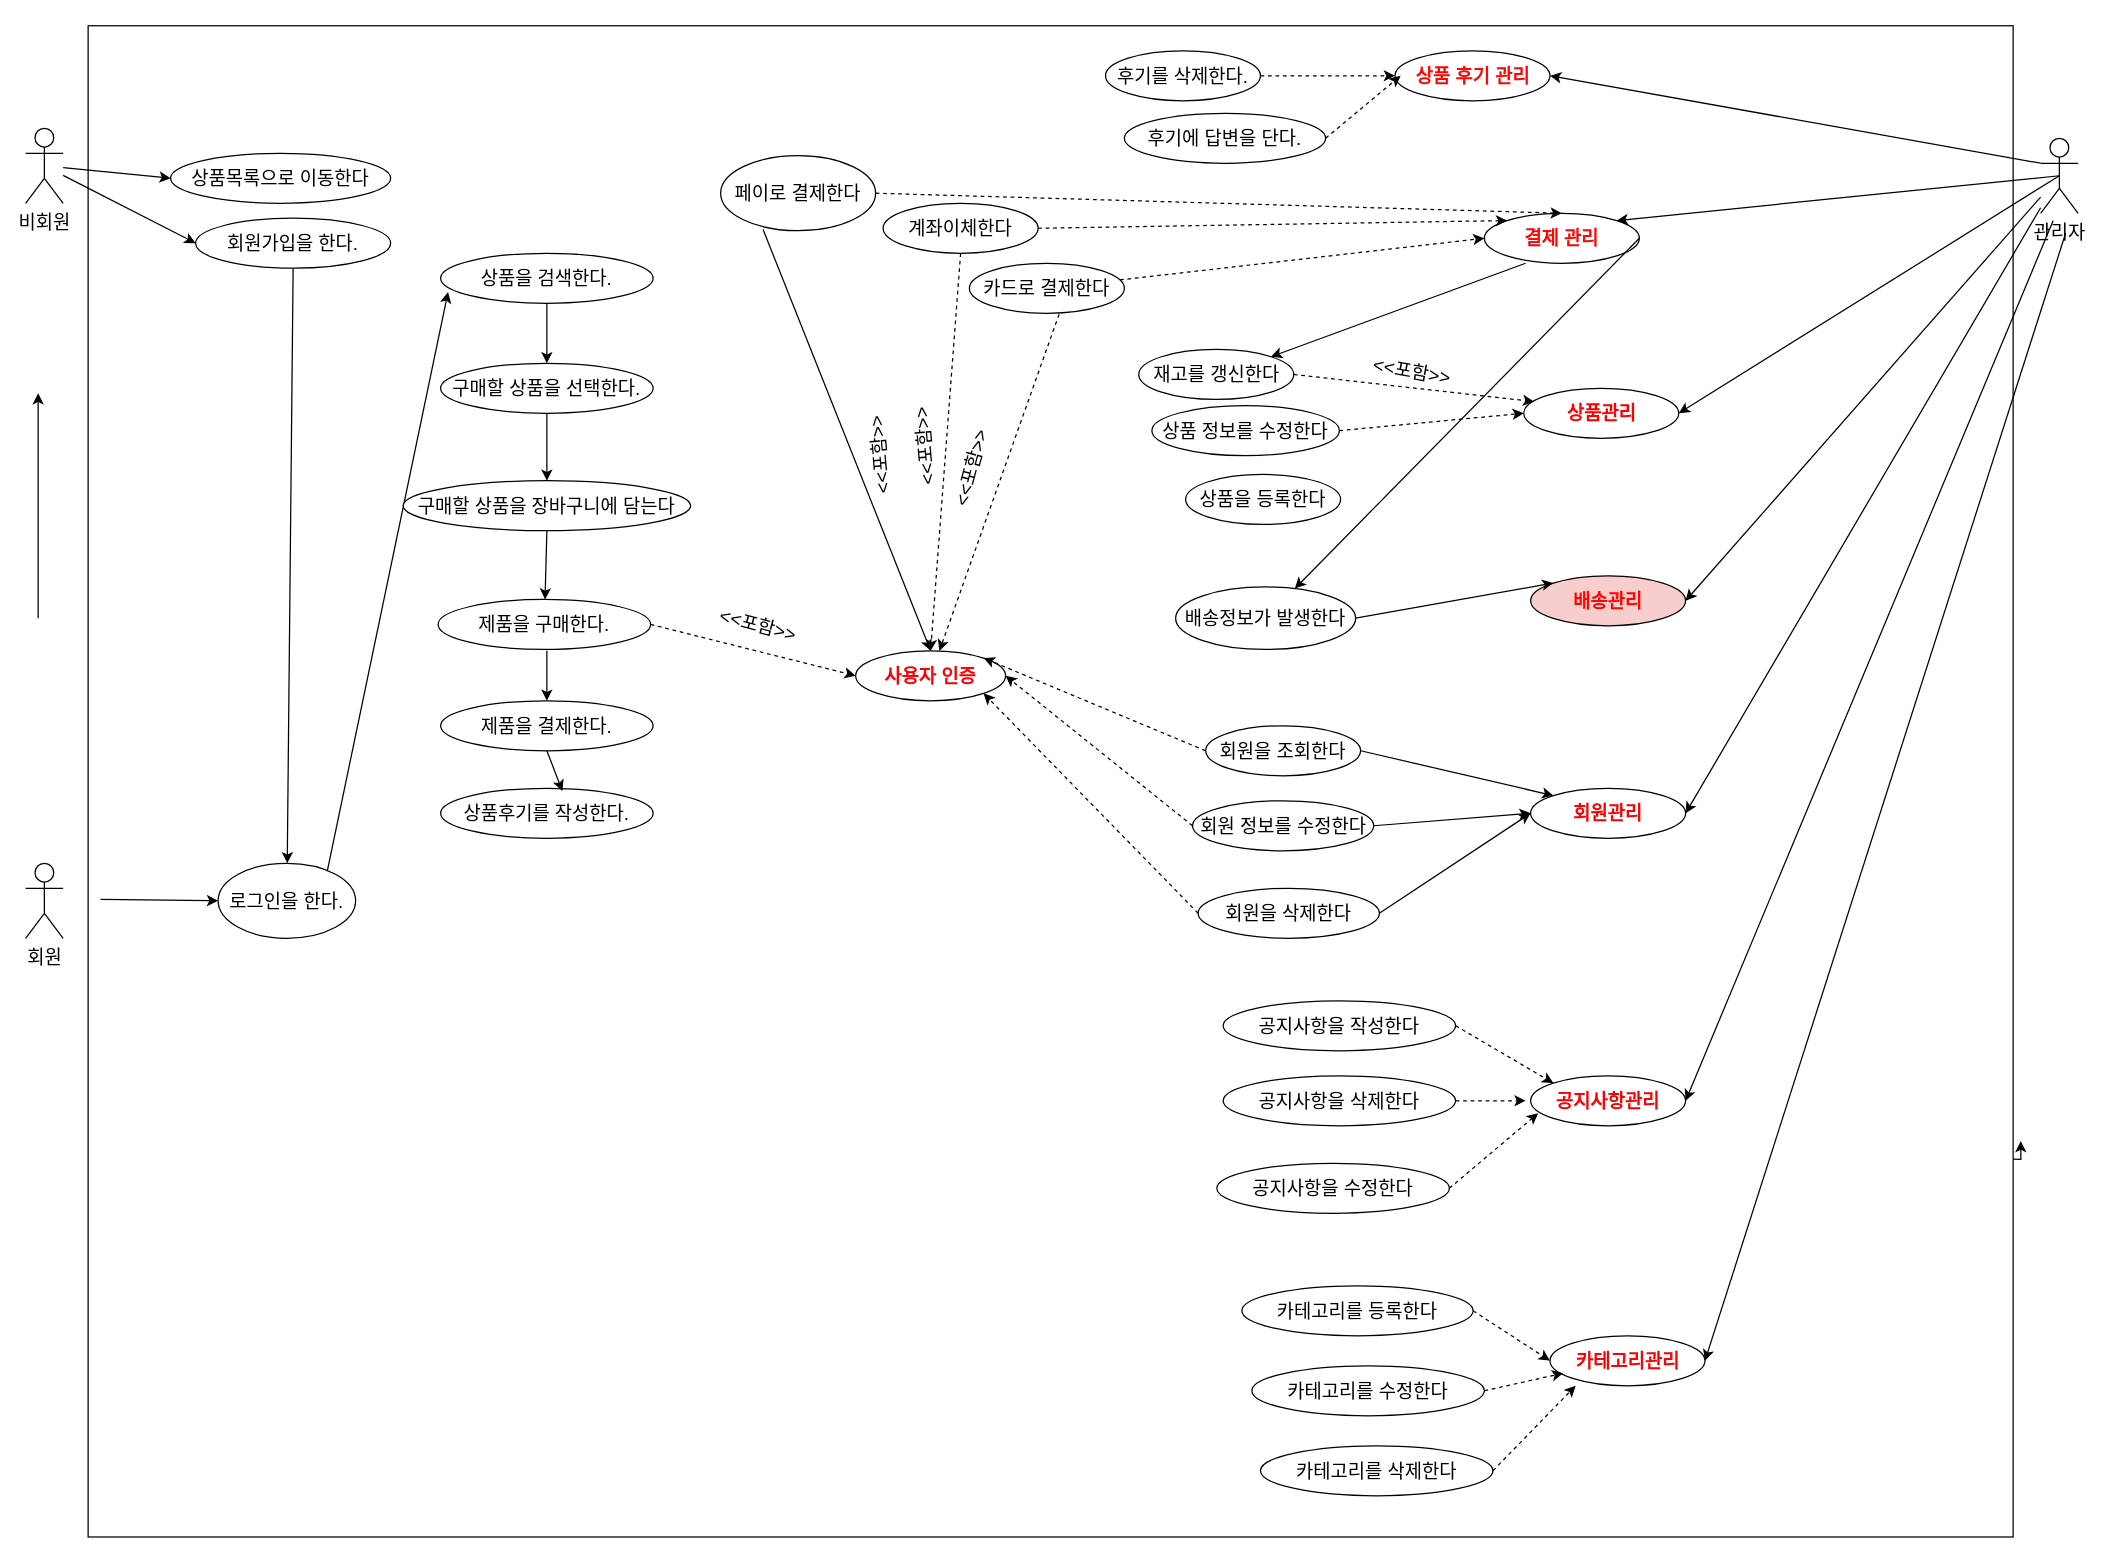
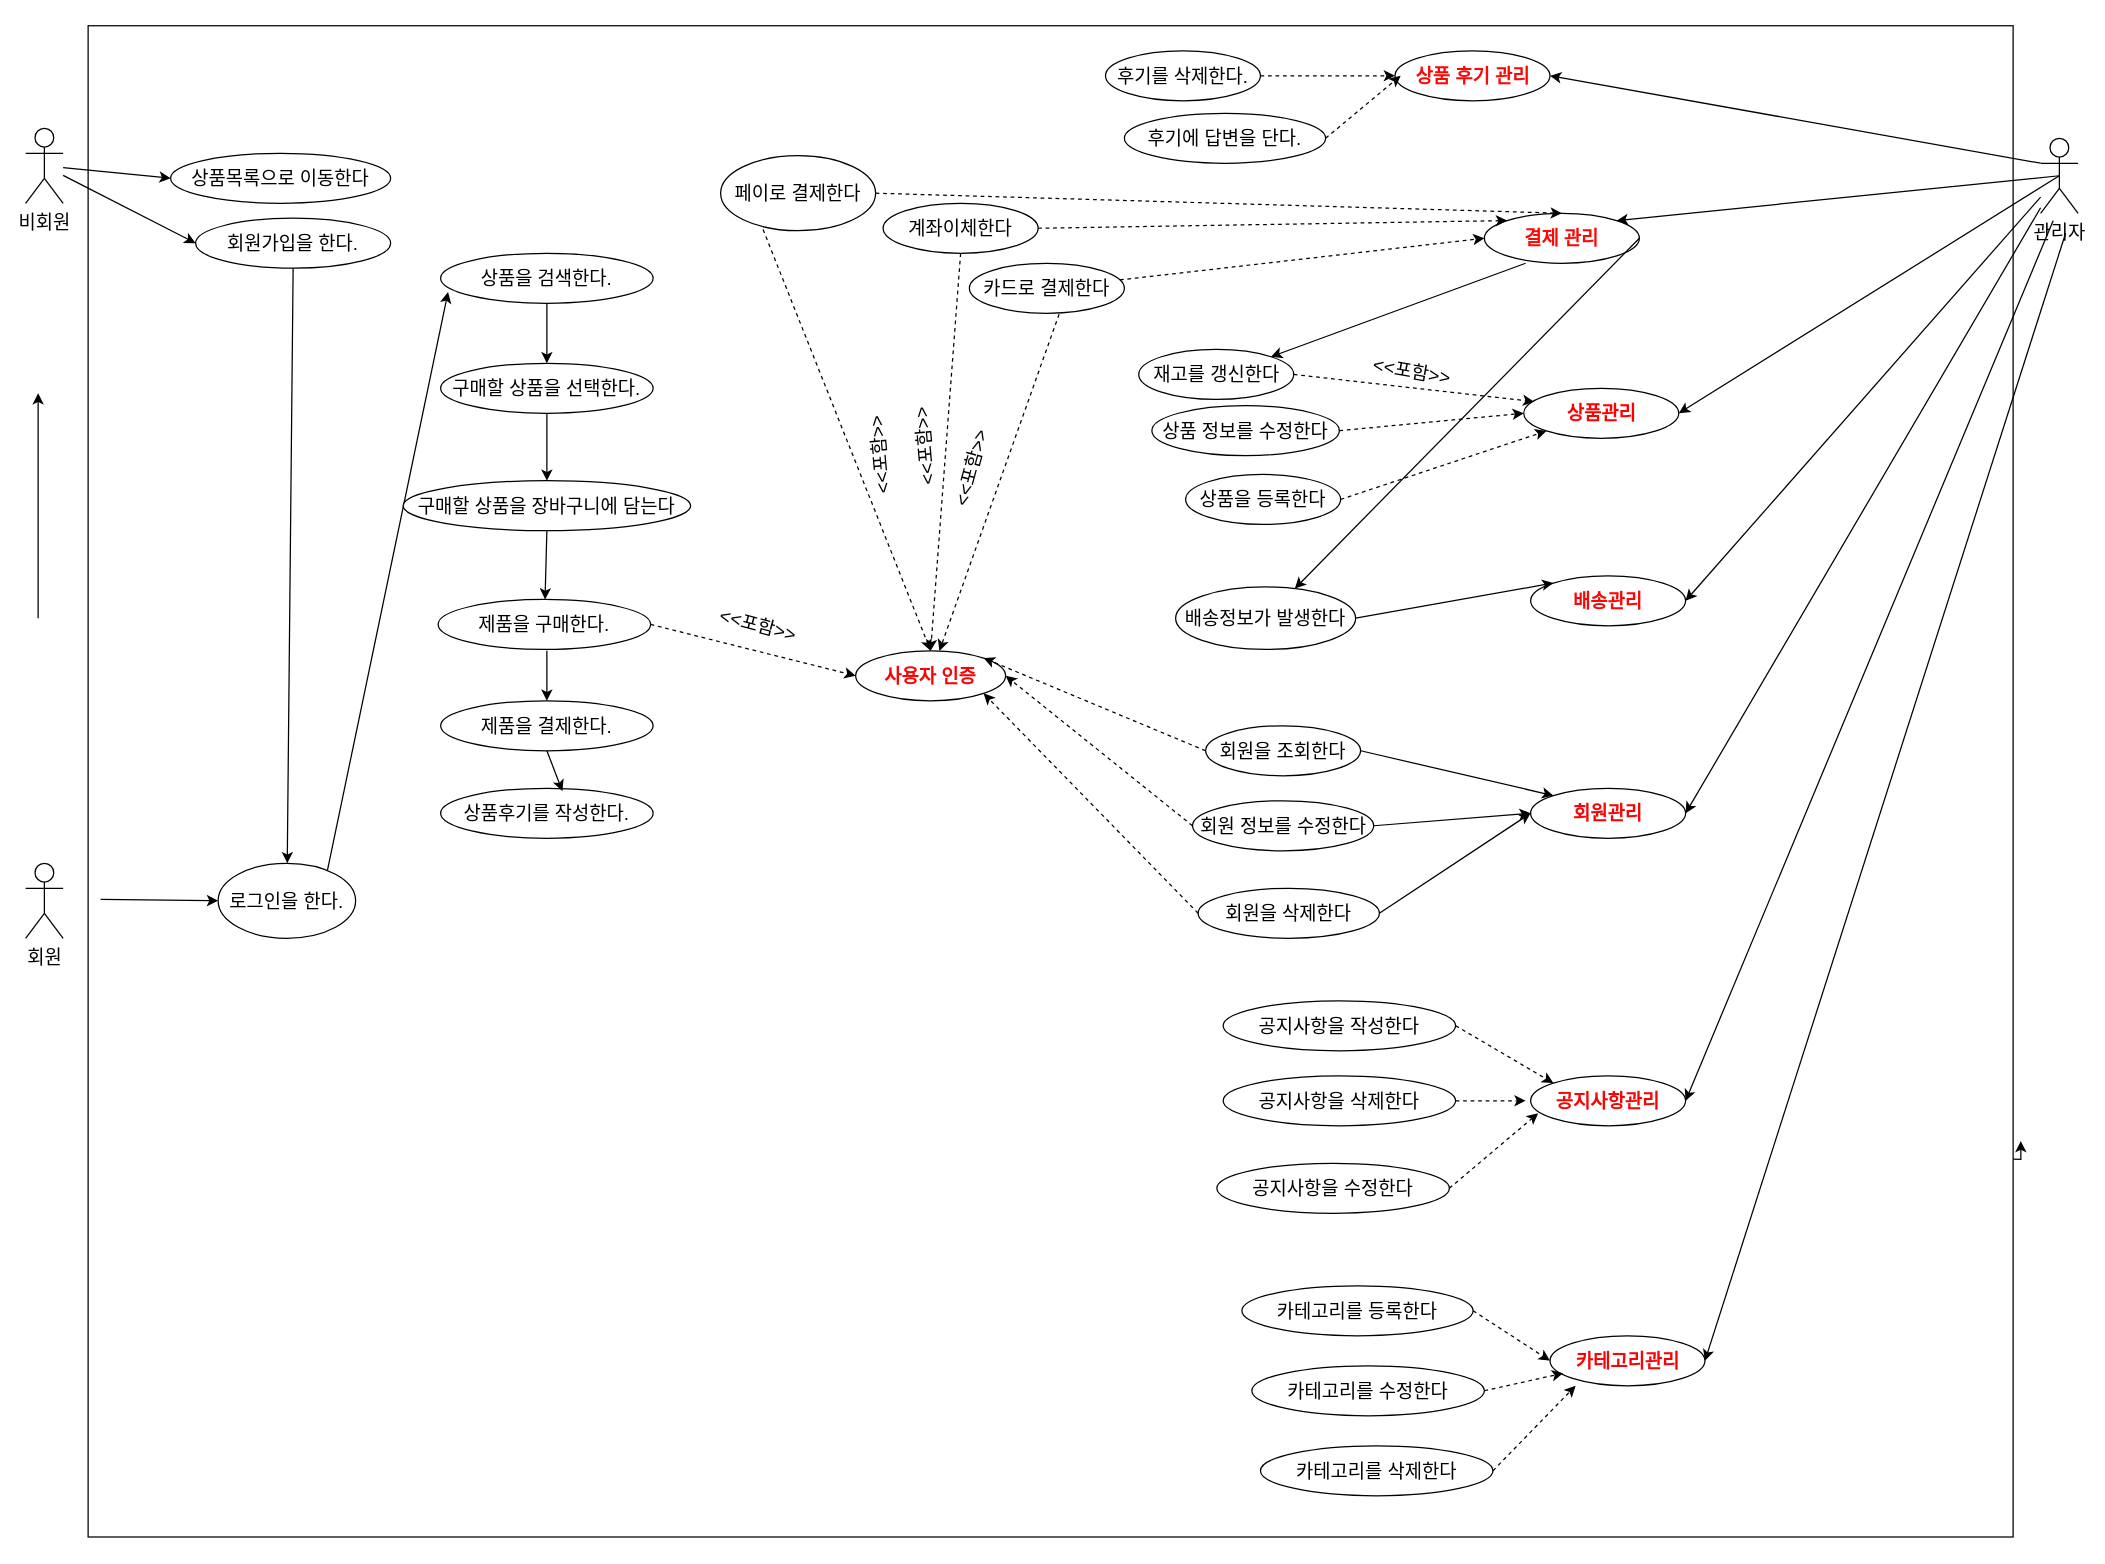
(845, 436) -> (845, 436)
none -> (1472, 456)
(1608, 601) -> (1608, 601)
